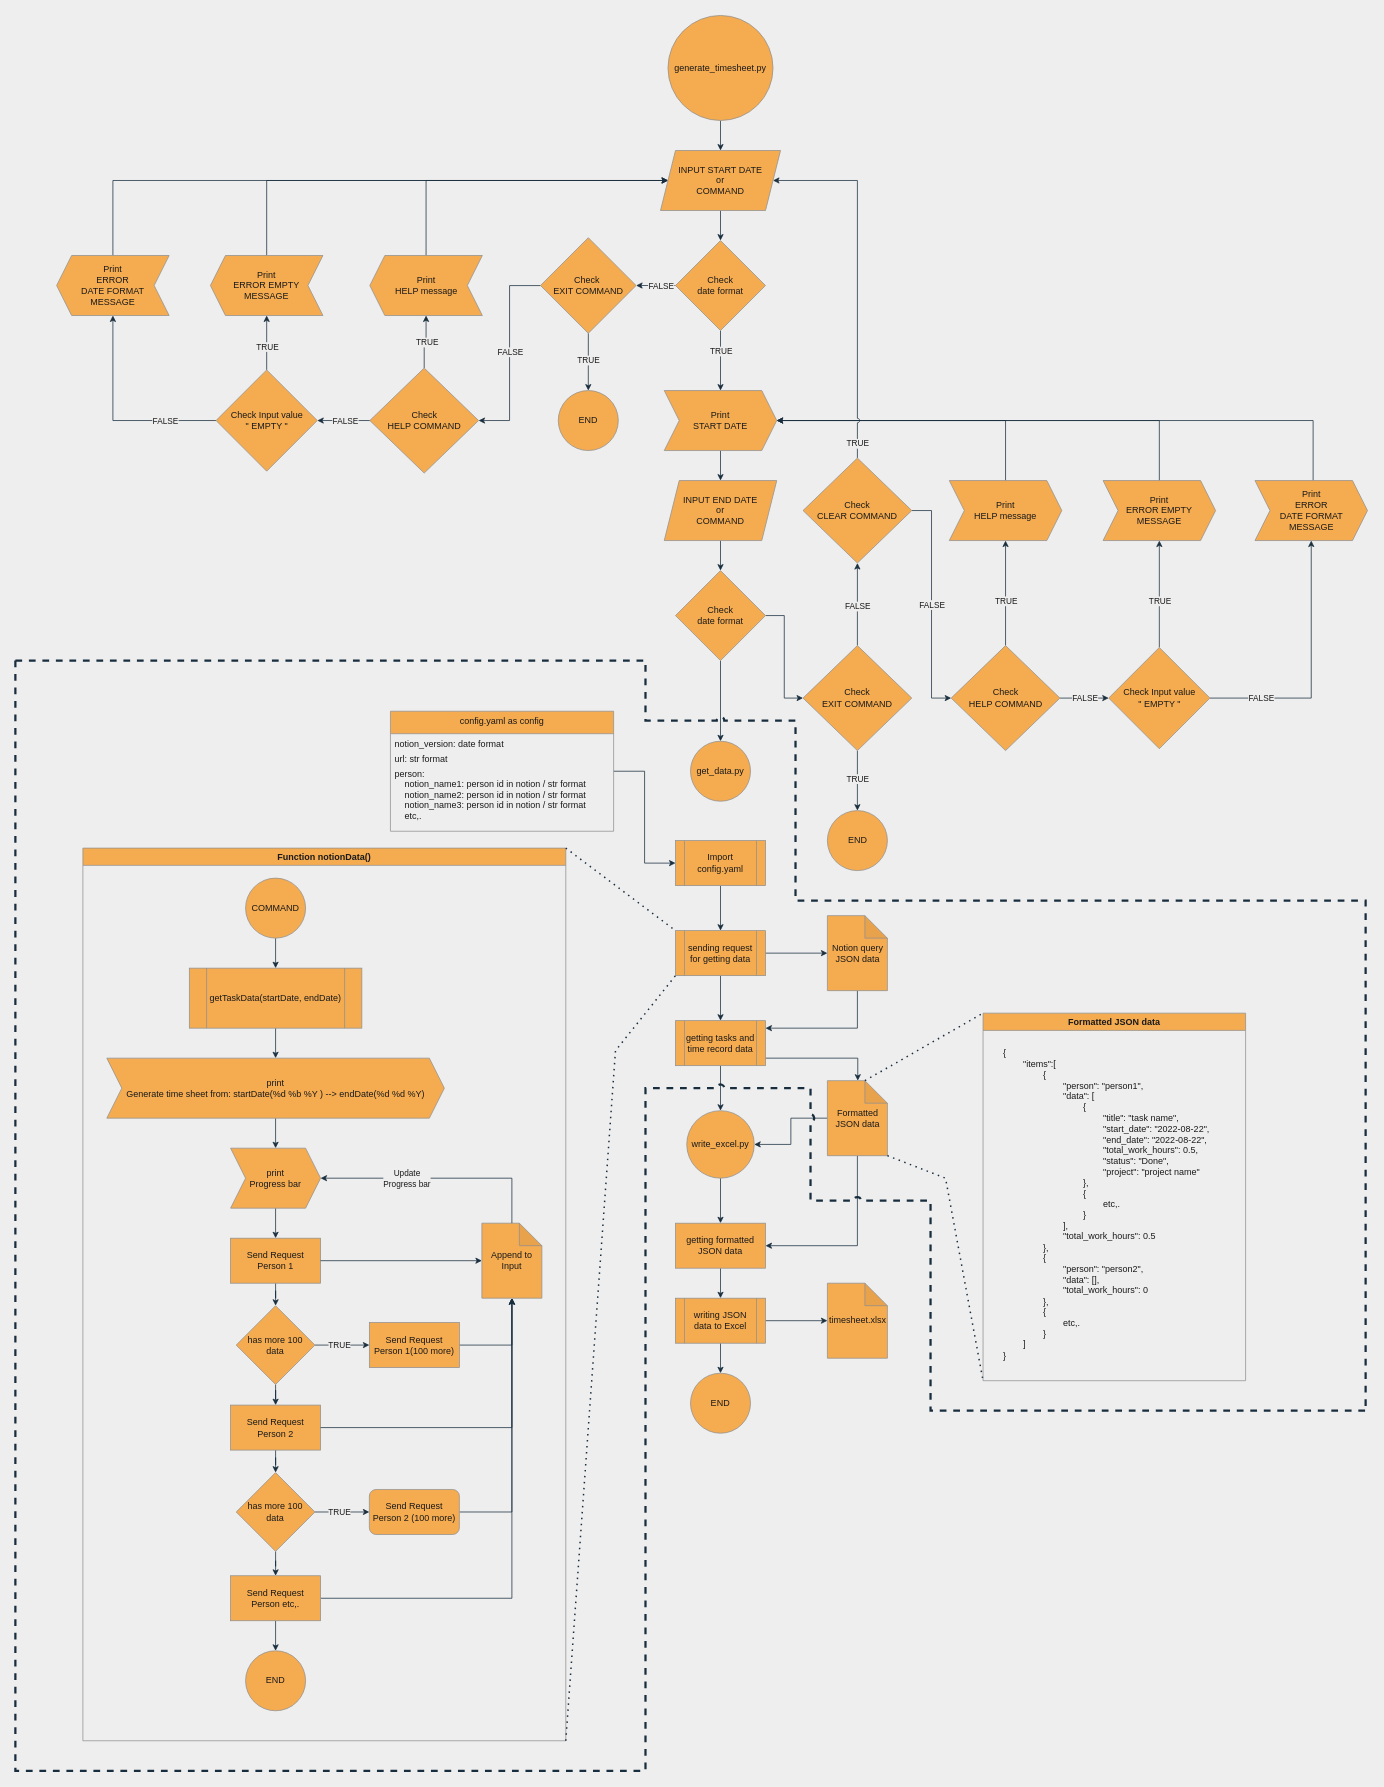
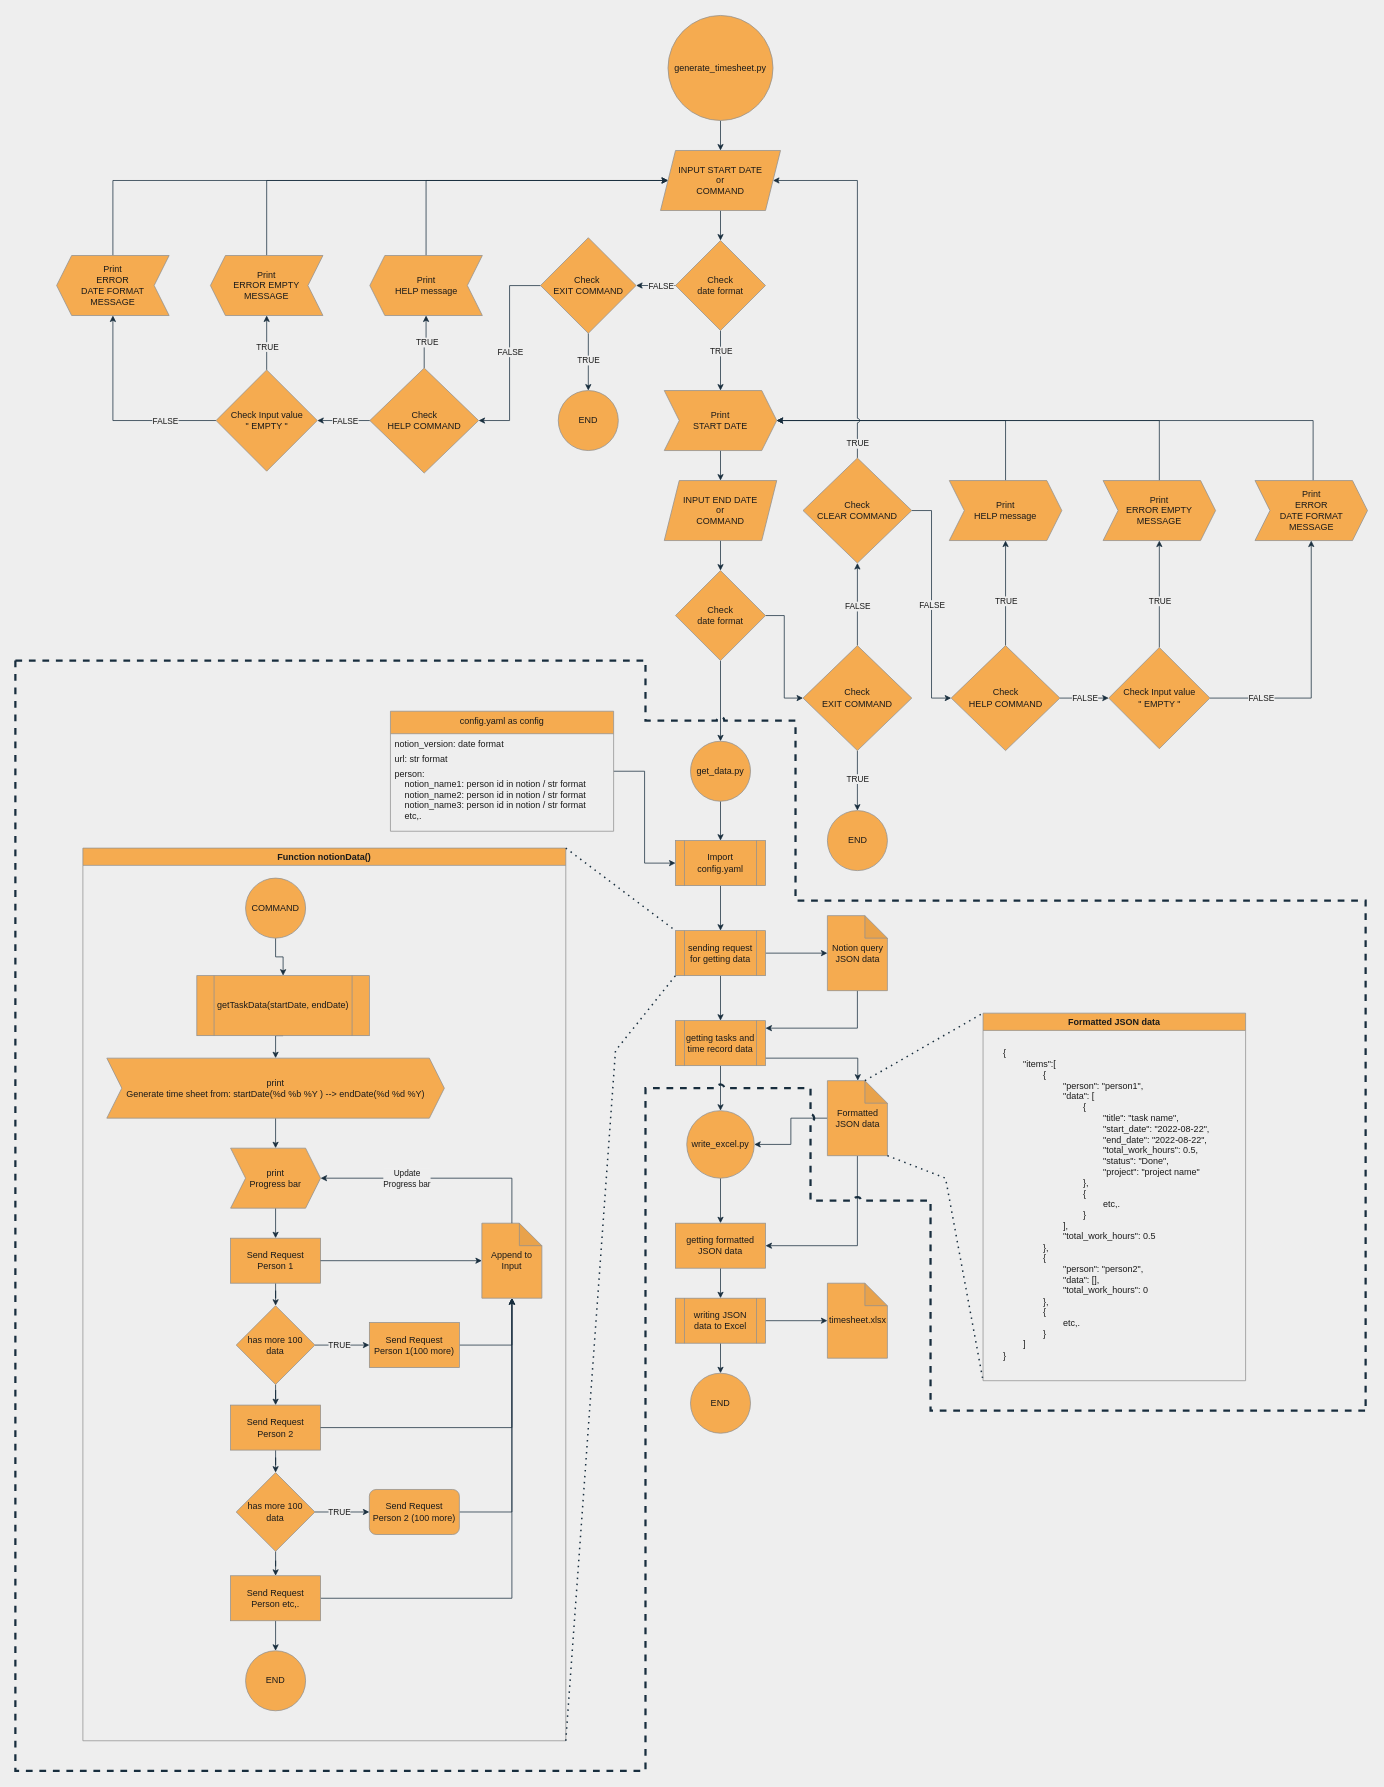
none -> (720, 818)
(276, 998) -> (283, 1005)
